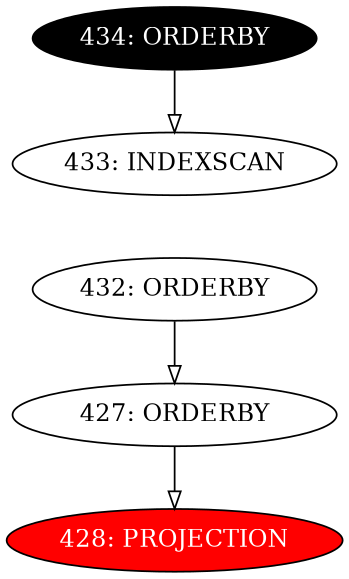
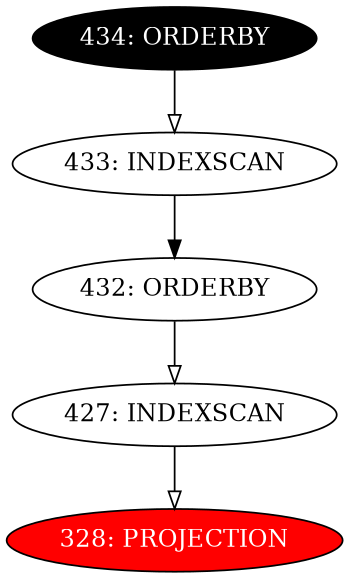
none -> (175, 218)
(175, 415) -> (175, 415)
(175, 540) -> (175, 540)
